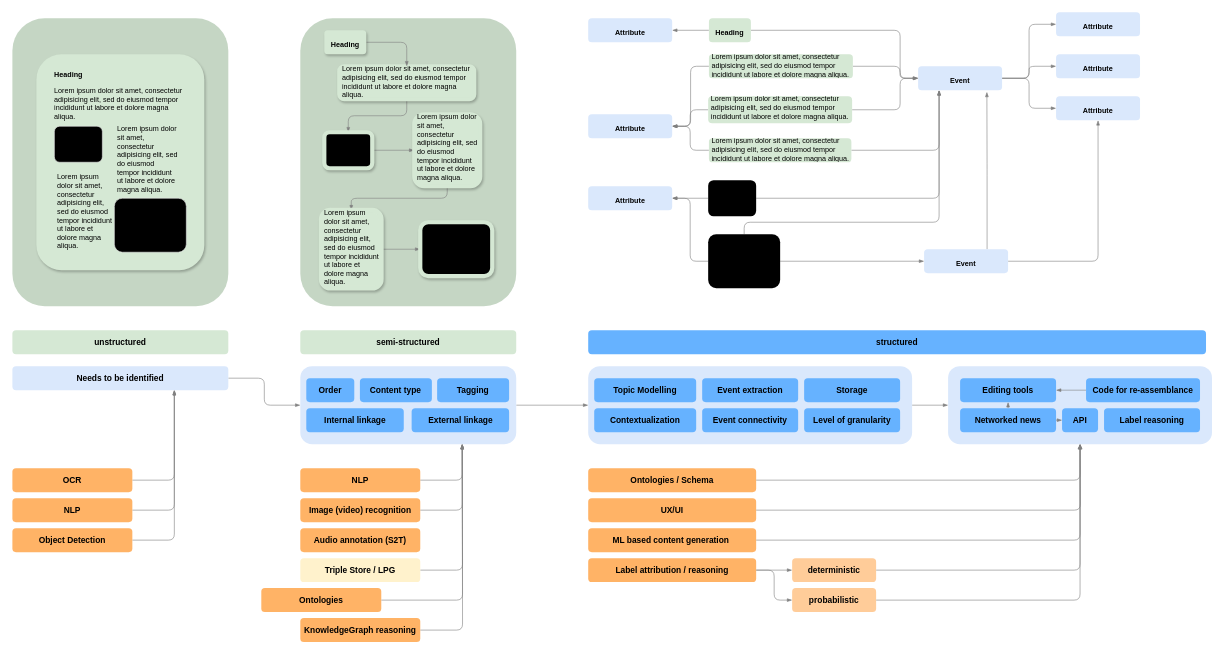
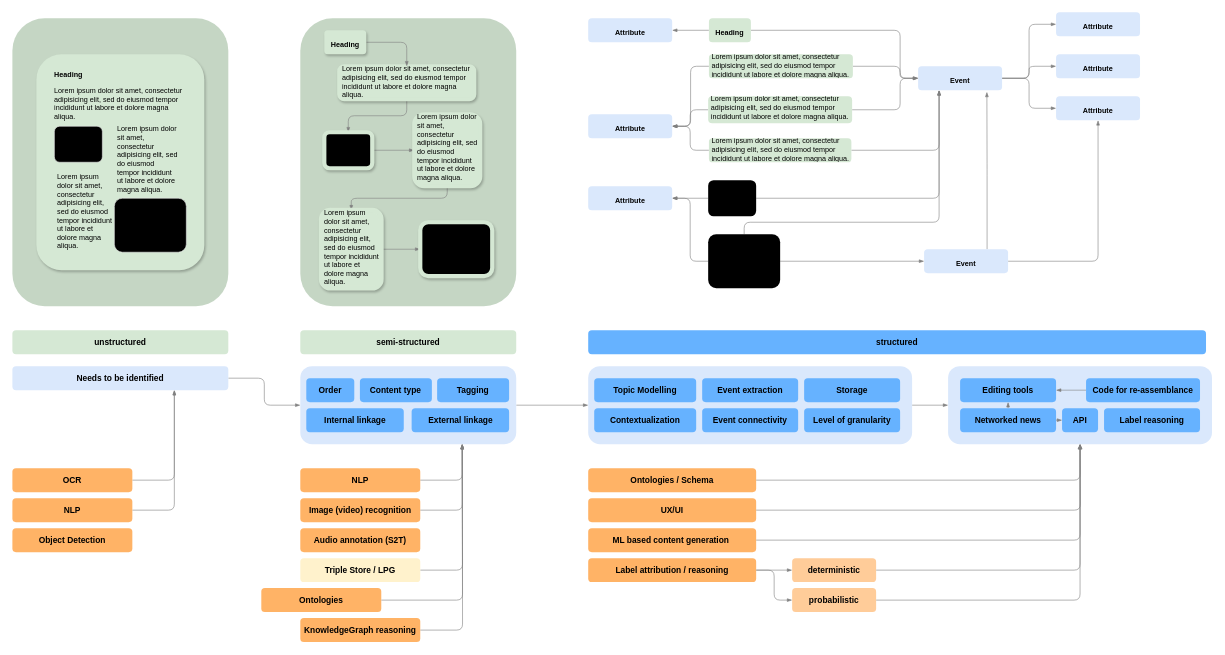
(167, 540) -> none
